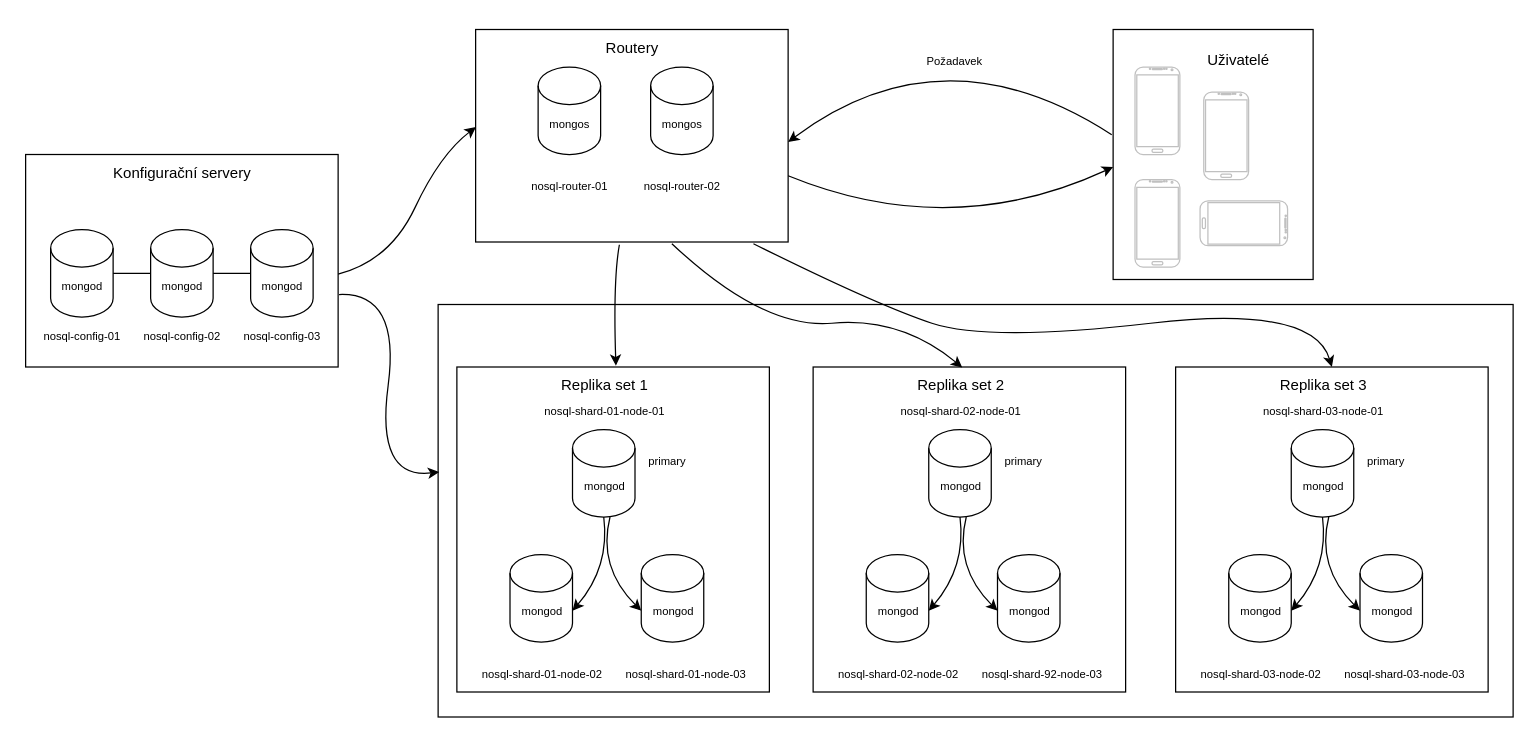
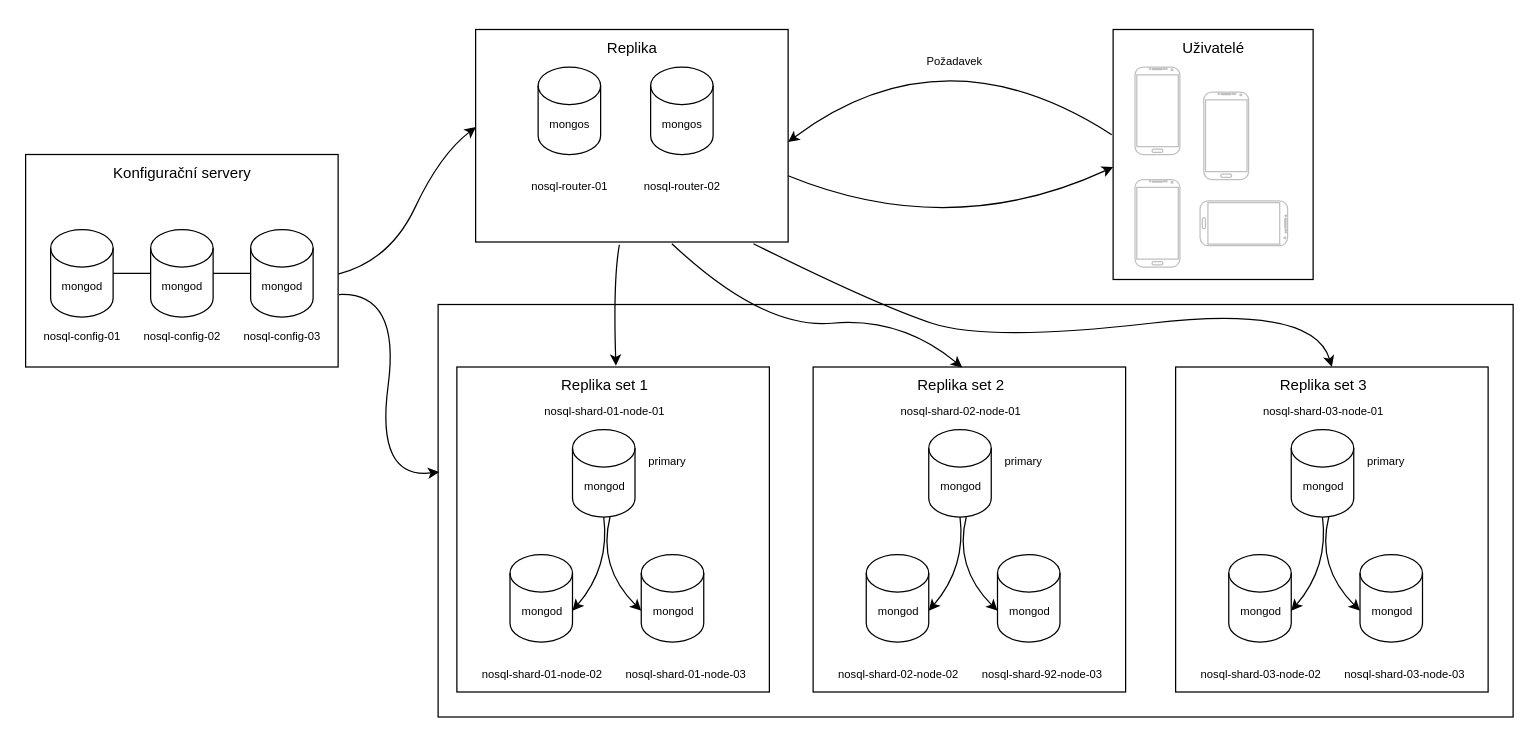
(633, 48) -> (633, 48)
(1238, 61) -> (1213, 48)
